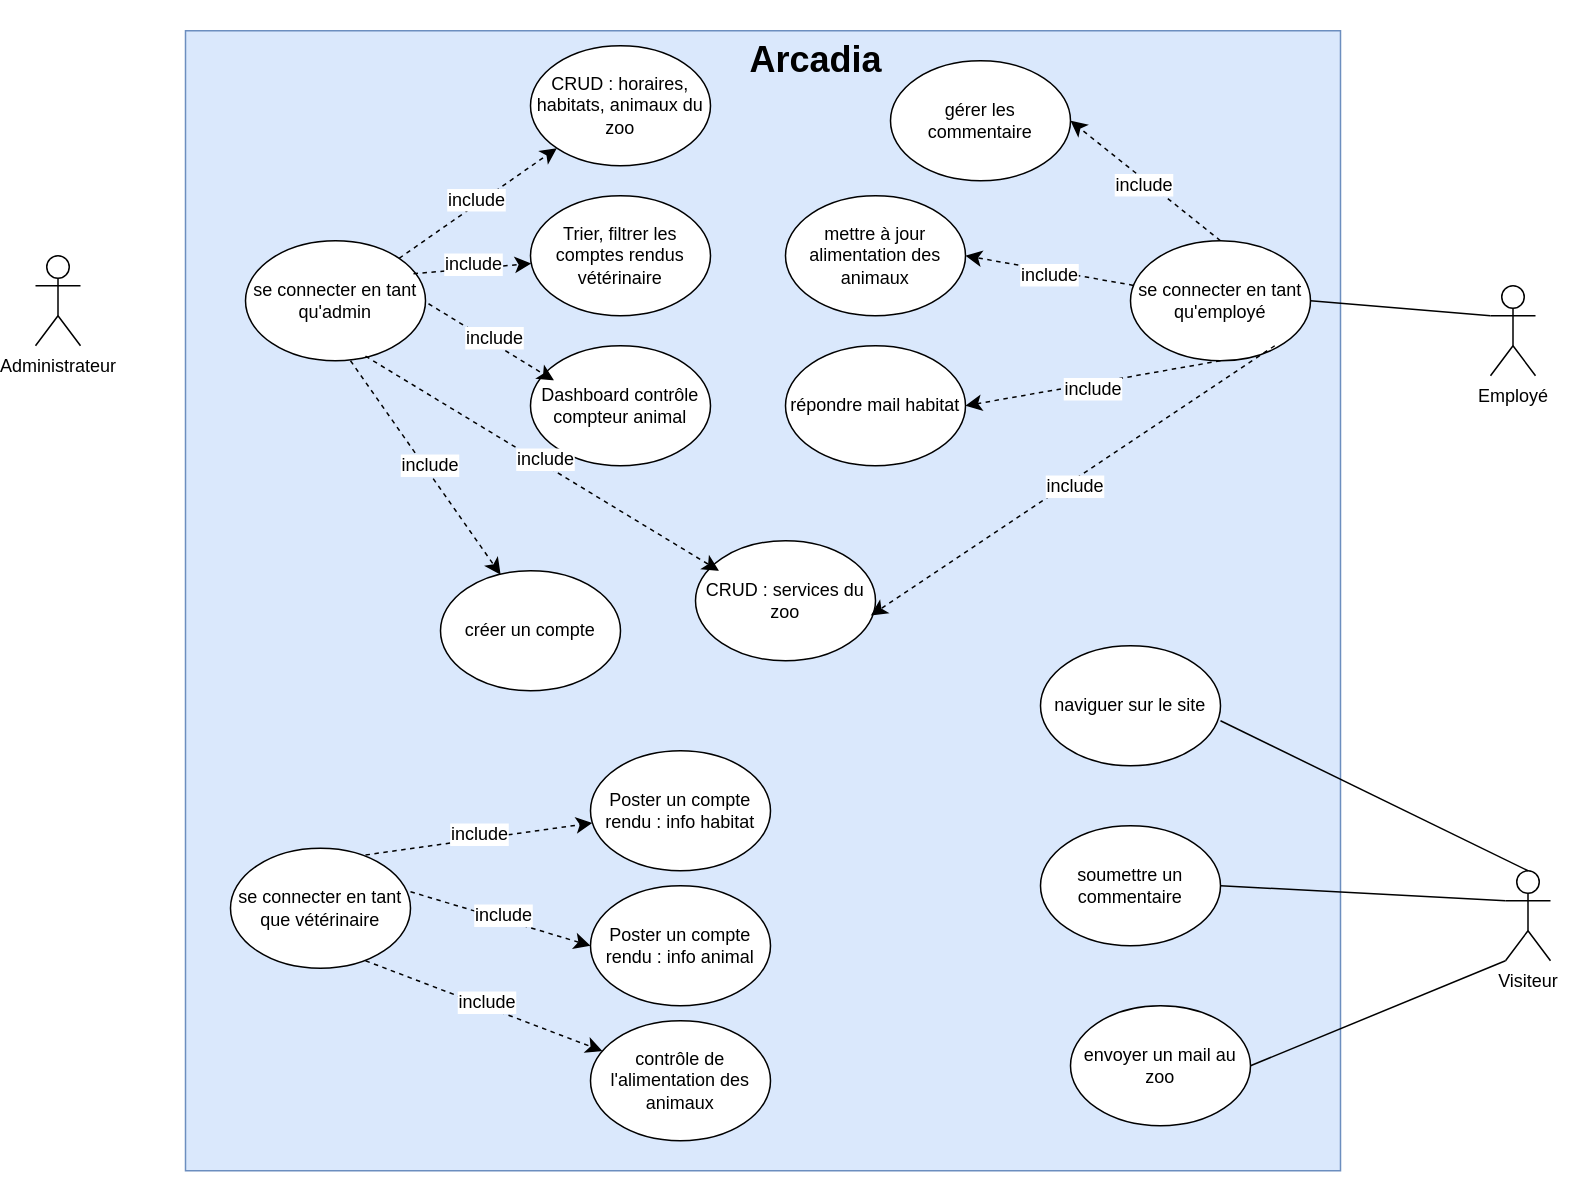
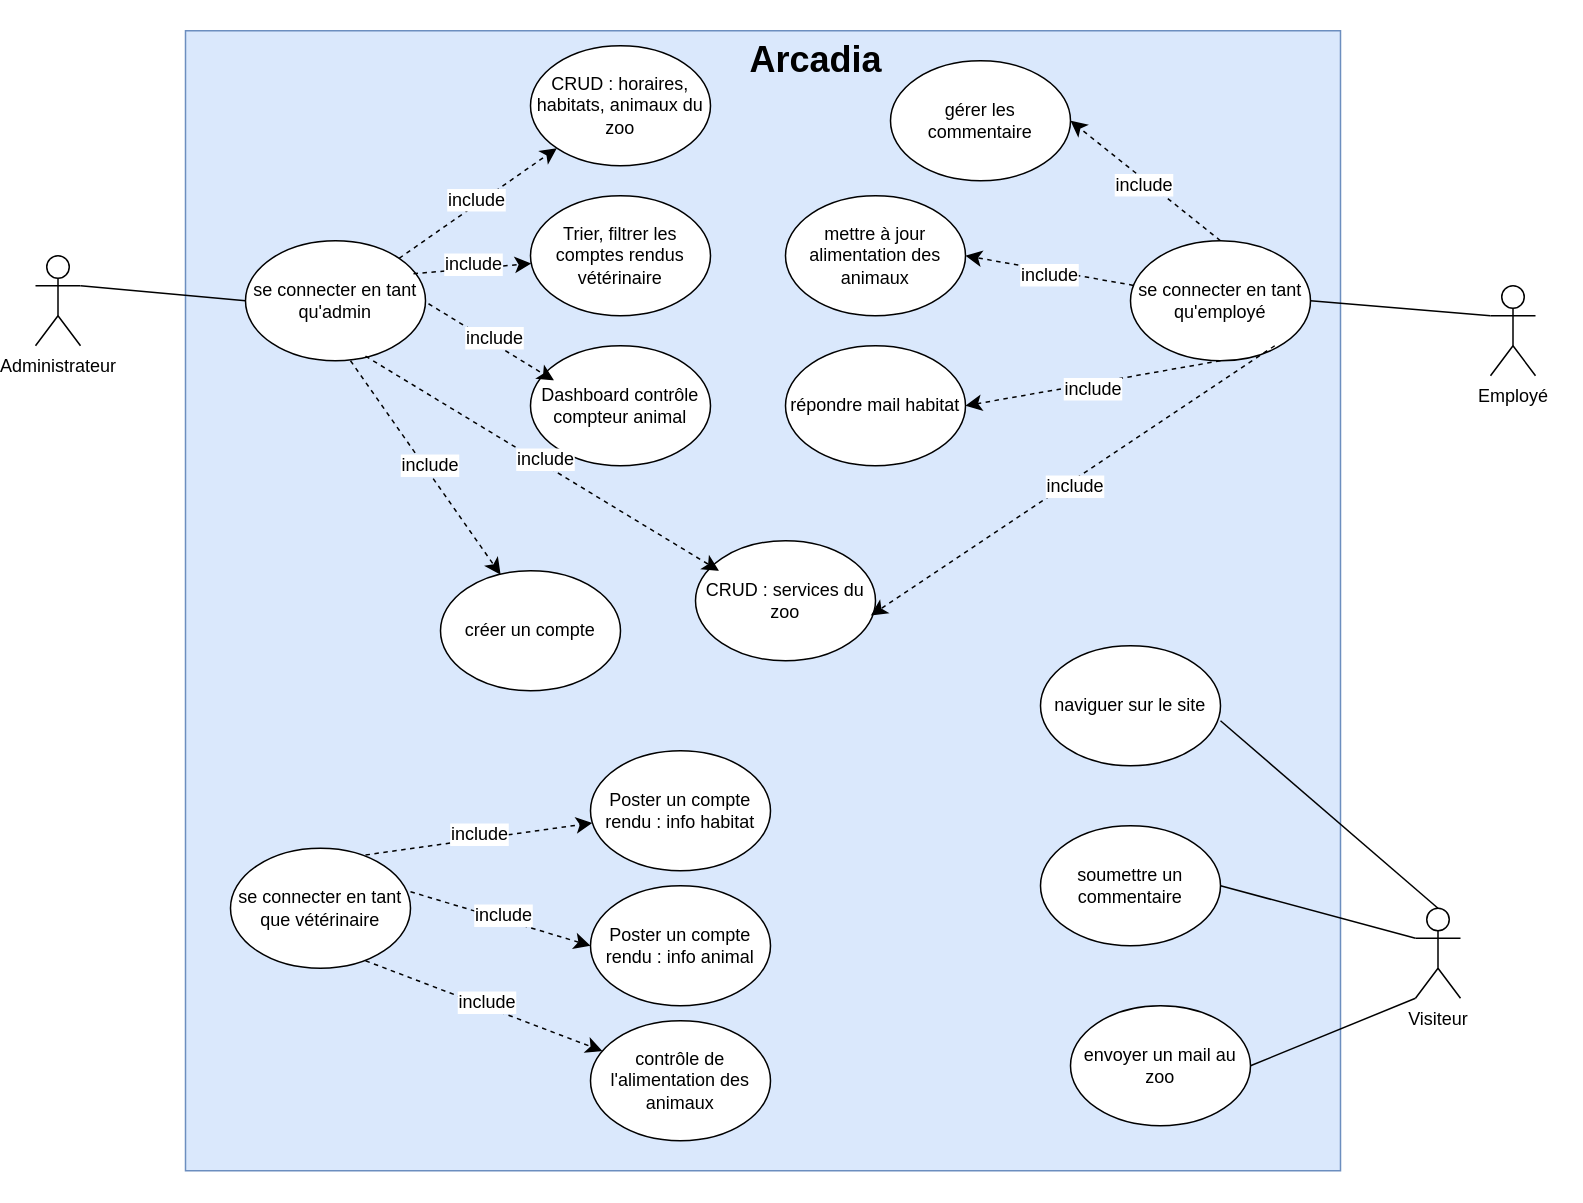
none -> (164, 293)
(1528, 916) -> (1438, 953)
